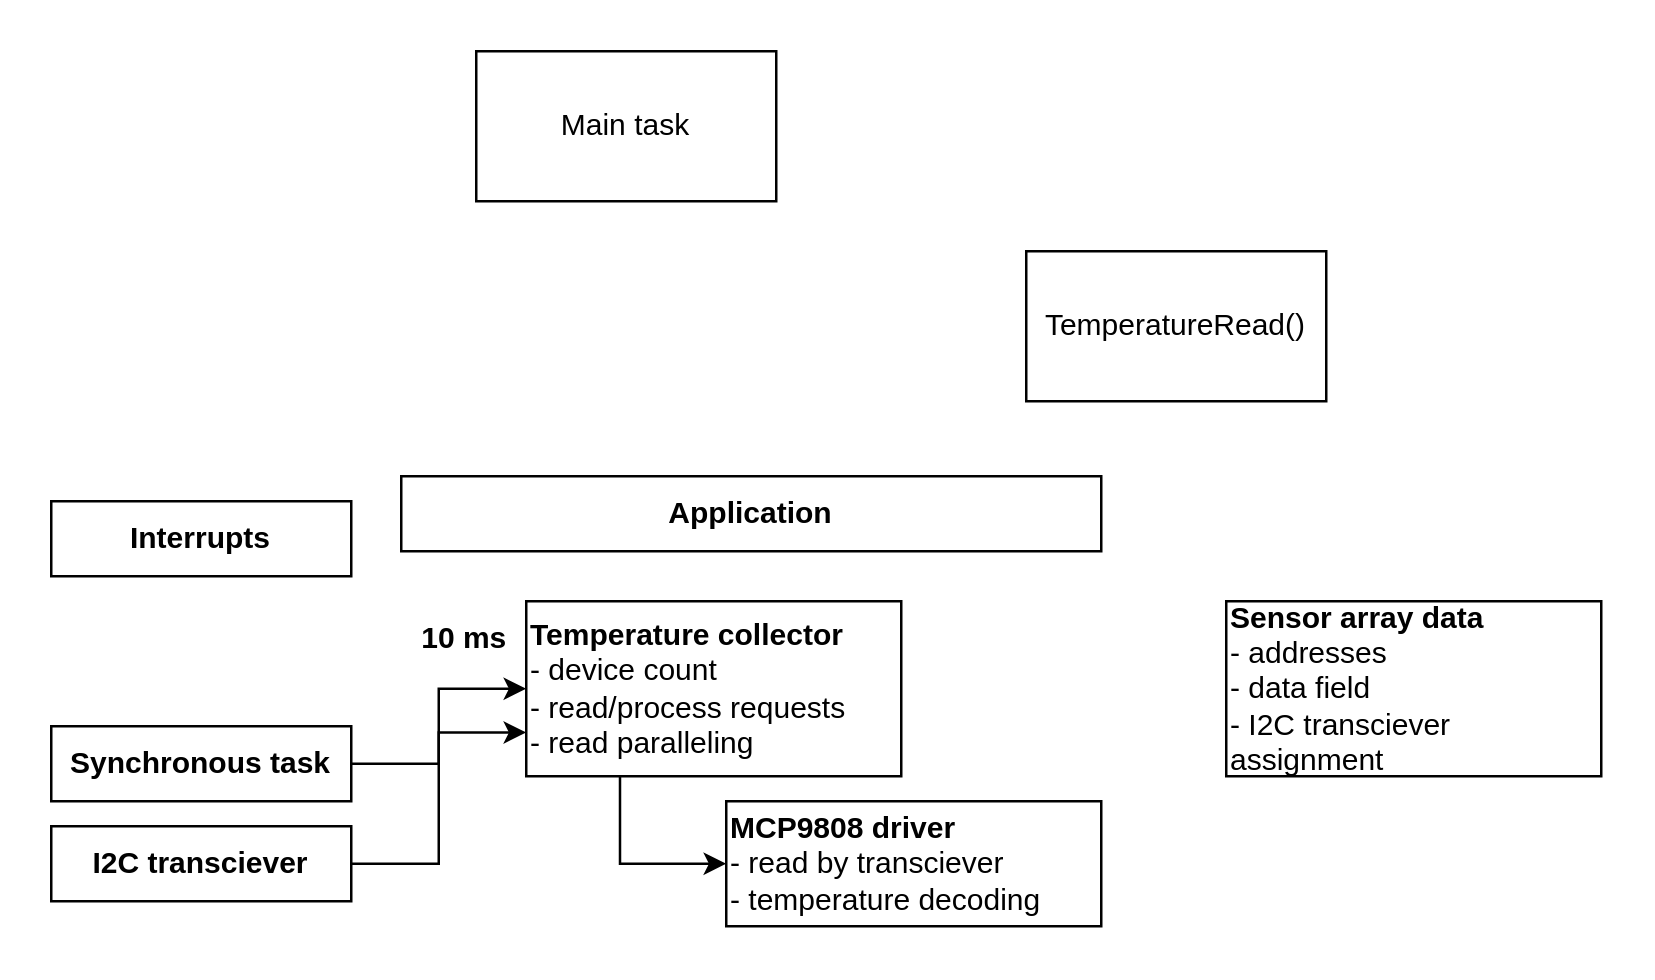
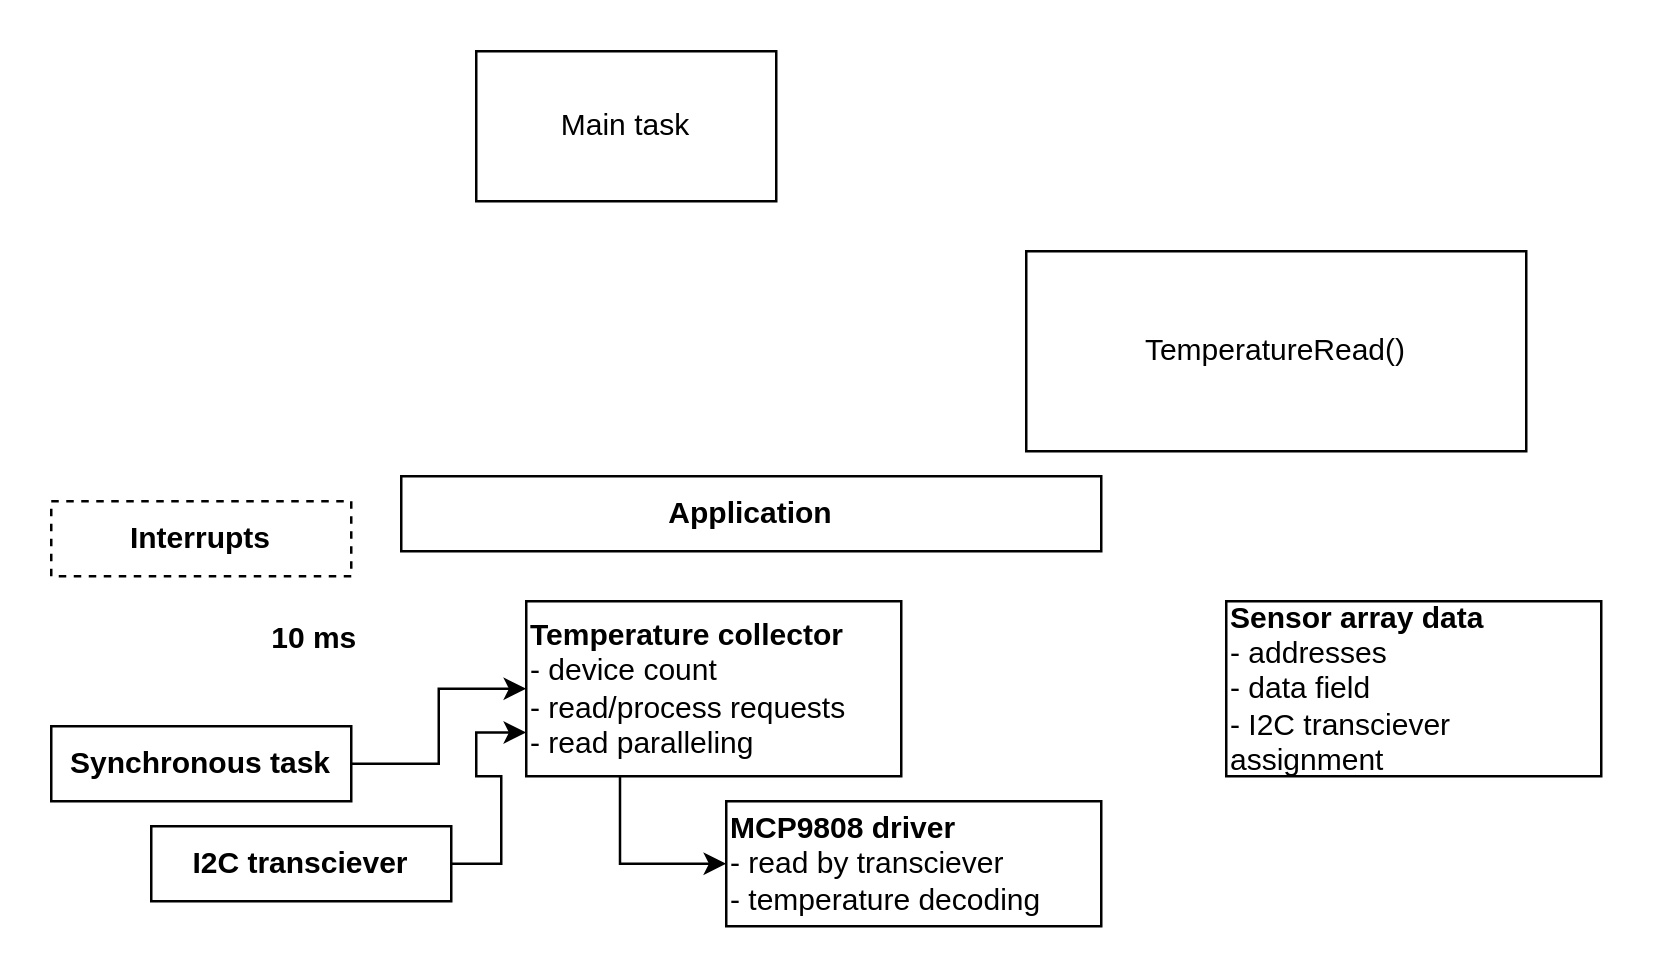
(1176, 326) -> (1276, 351)
(201, 539) -> (201, 539)
(464, 639) -> (314, 639)
(201, 864) -> (301, 864)
